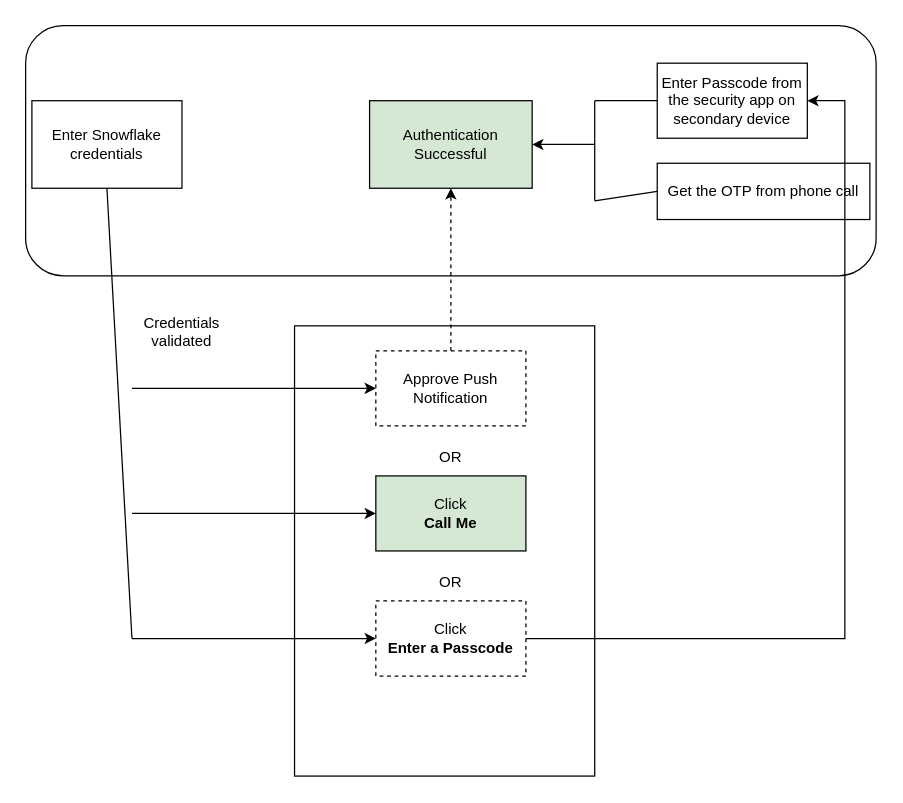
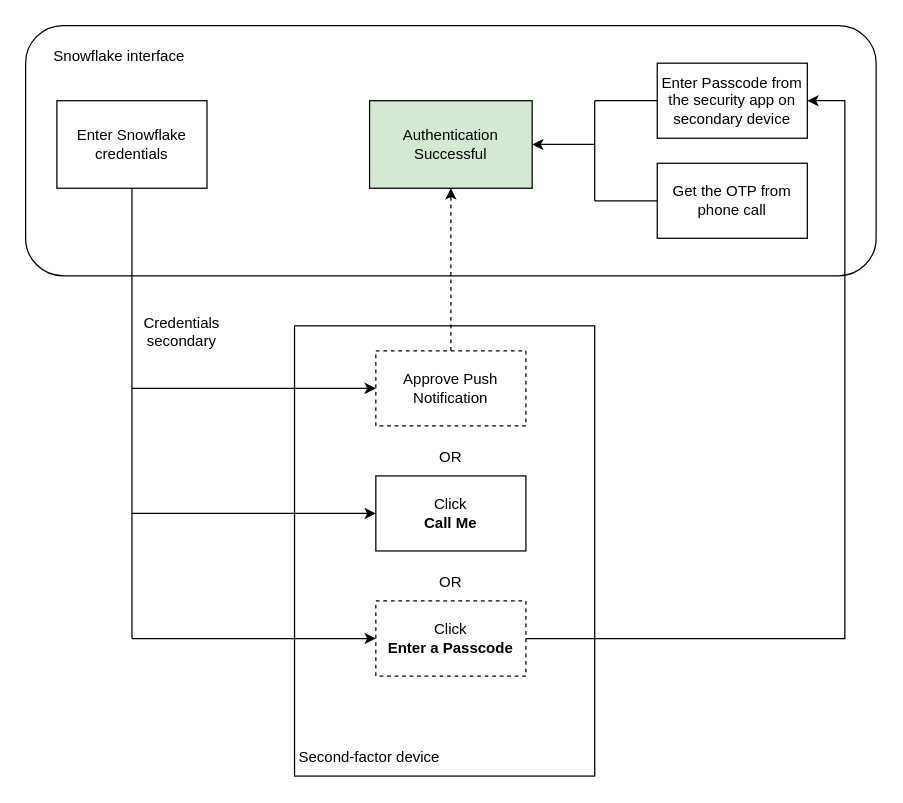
none -> (119, 57)
(107, 144) -> (132, 144)
(763, 191) -> (732, 201)
(182, 332) -> (182, 332)
(451, 513) -> (451, 513)
none -> (369, 757)
